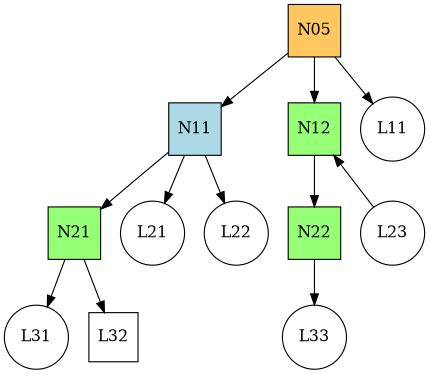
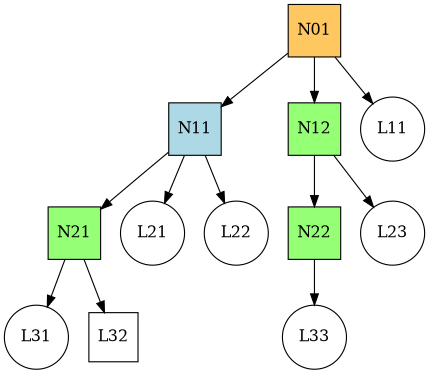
(314, 31) -> (314, 31)
(357, 186) -> (350, 177)
